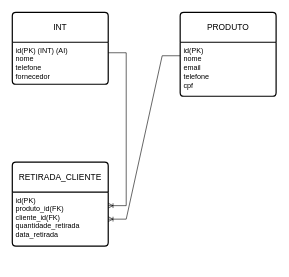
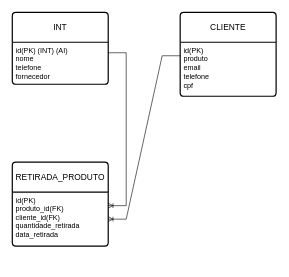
(228, 27) -> (228, 27)
(199, 68) -> (199, 68)
(60, 177) -> (60, 177)
